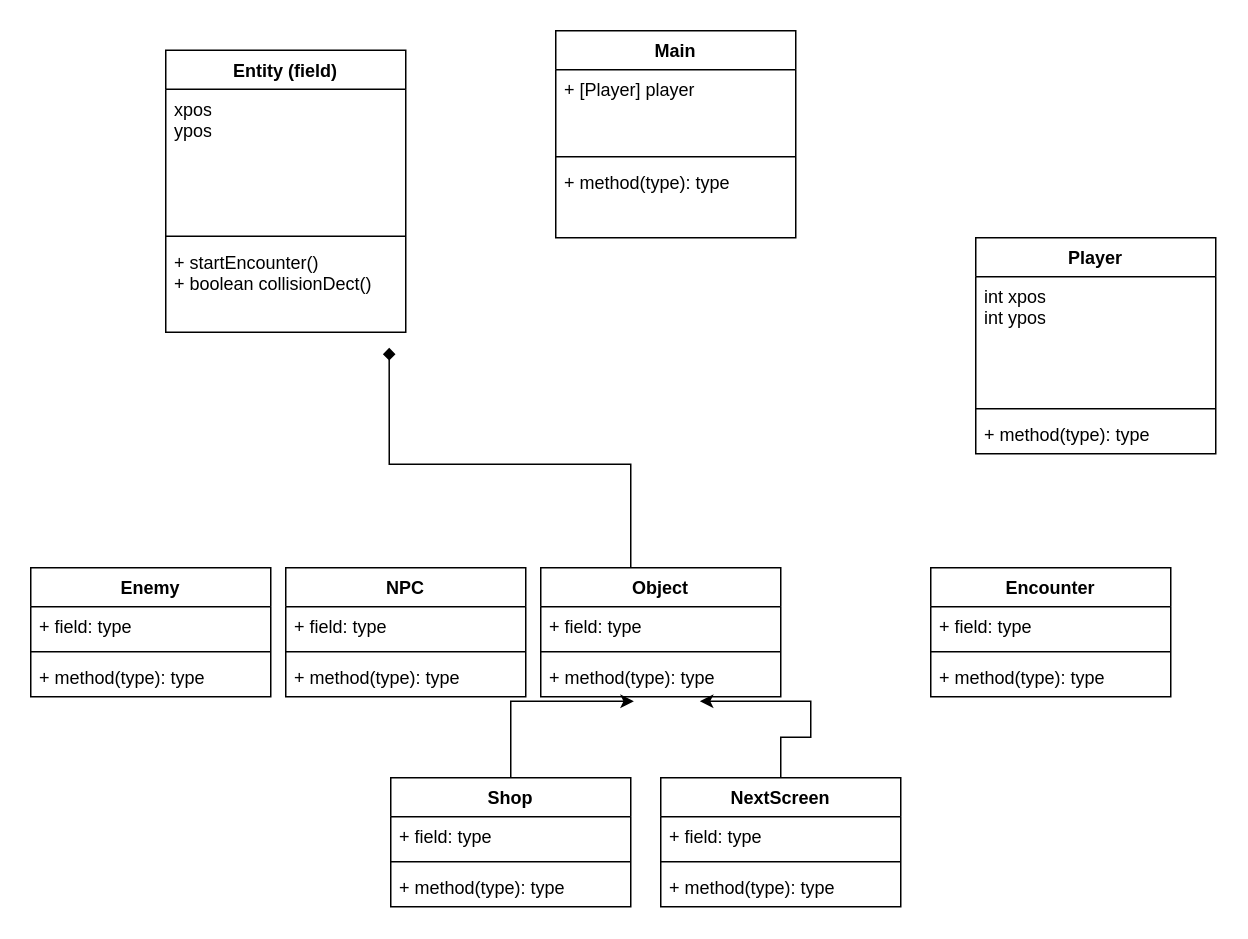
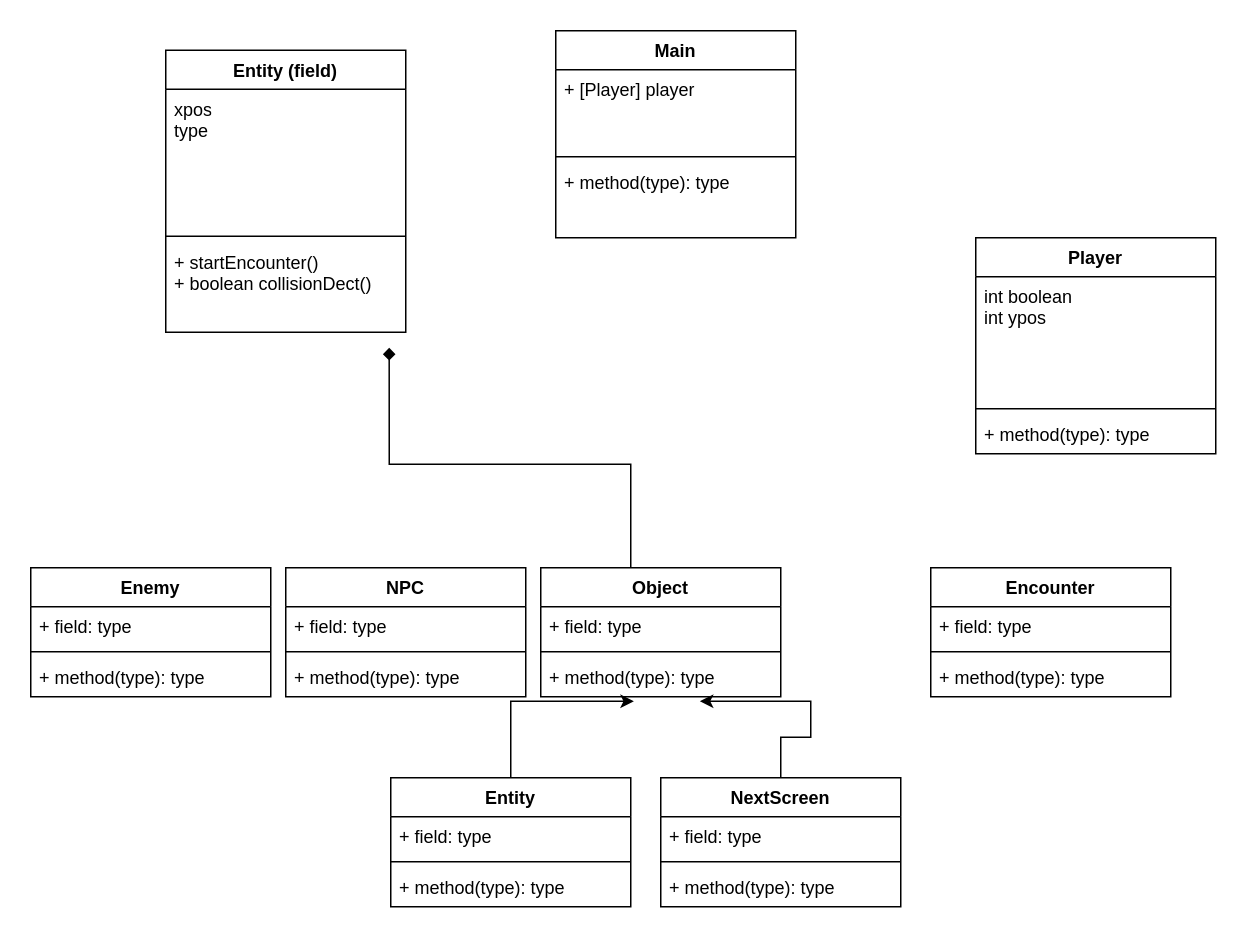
(195, 121) -> (195, 121)
(1020, 309) -> (1033, 309)
(511, 799) -> (511, 799)
